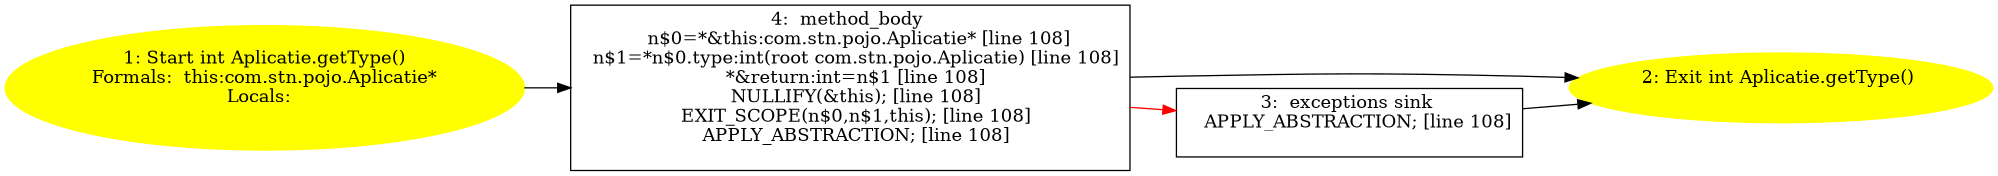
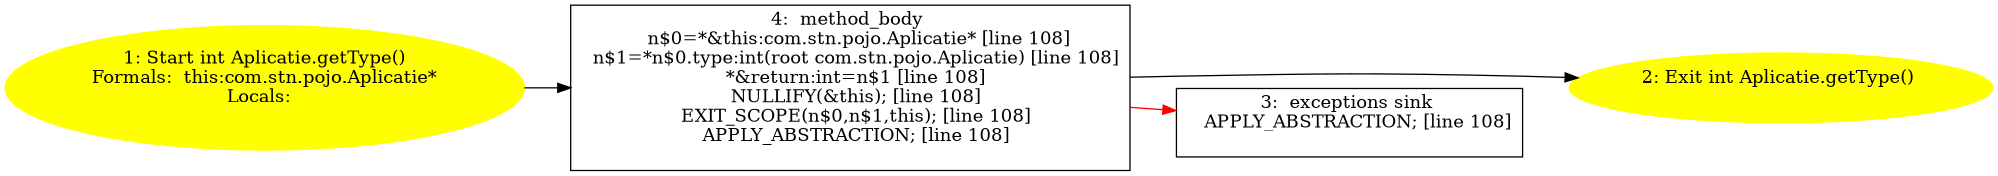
(1550, 107) -> none
